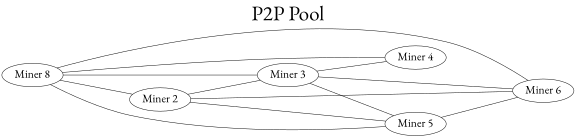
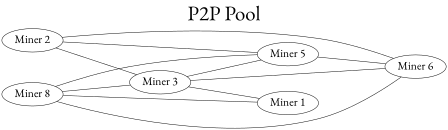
(416, 58) -> (288, 103)
(96, 87) -> none
